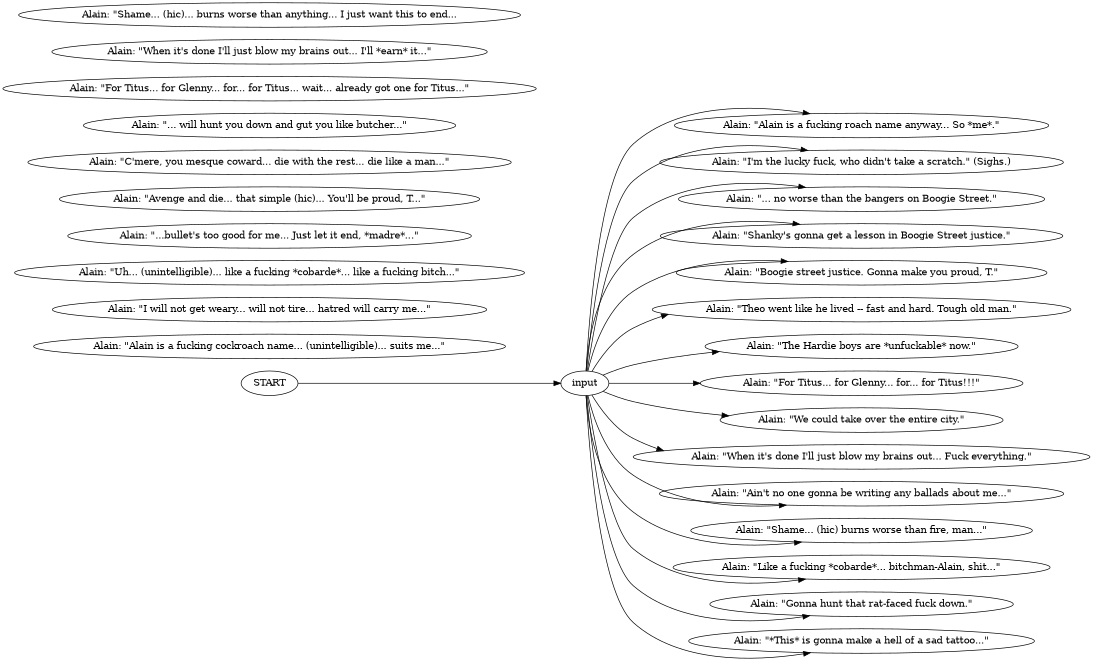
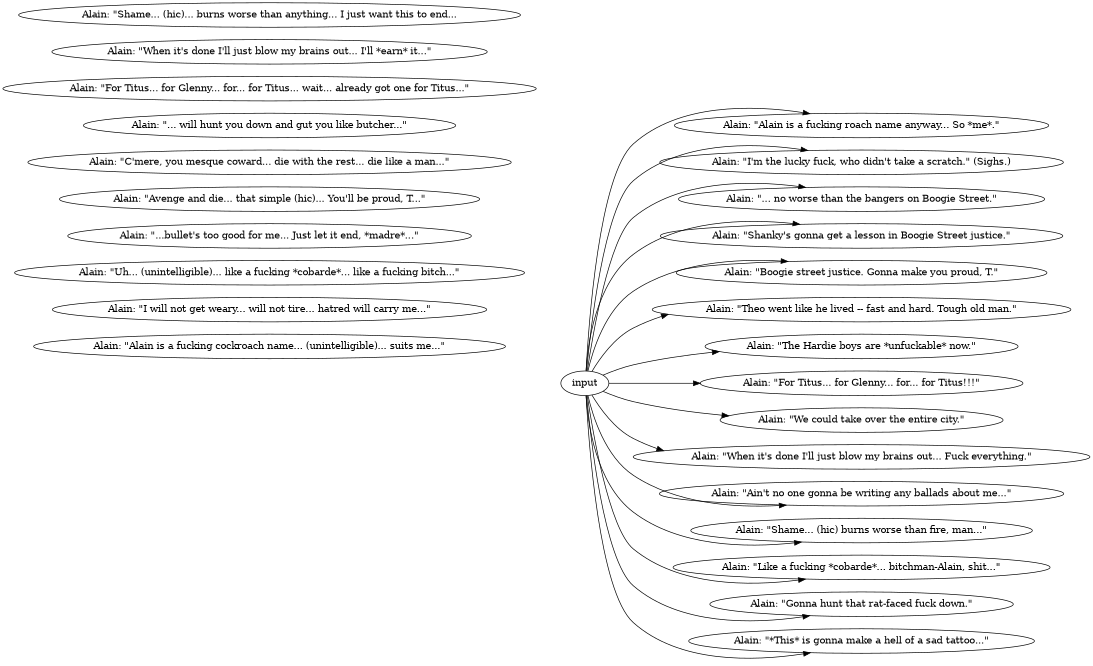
(270, 383) -> none
